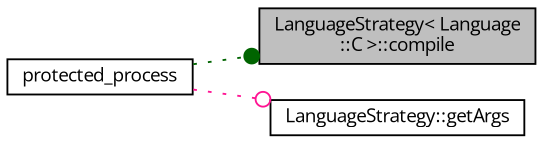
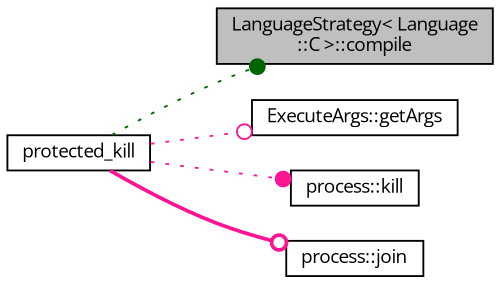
(100, 77) -> (79, 153)
(397, 118) -> (355, 118)
none -> (355, 188)
none -> (355, 258)
